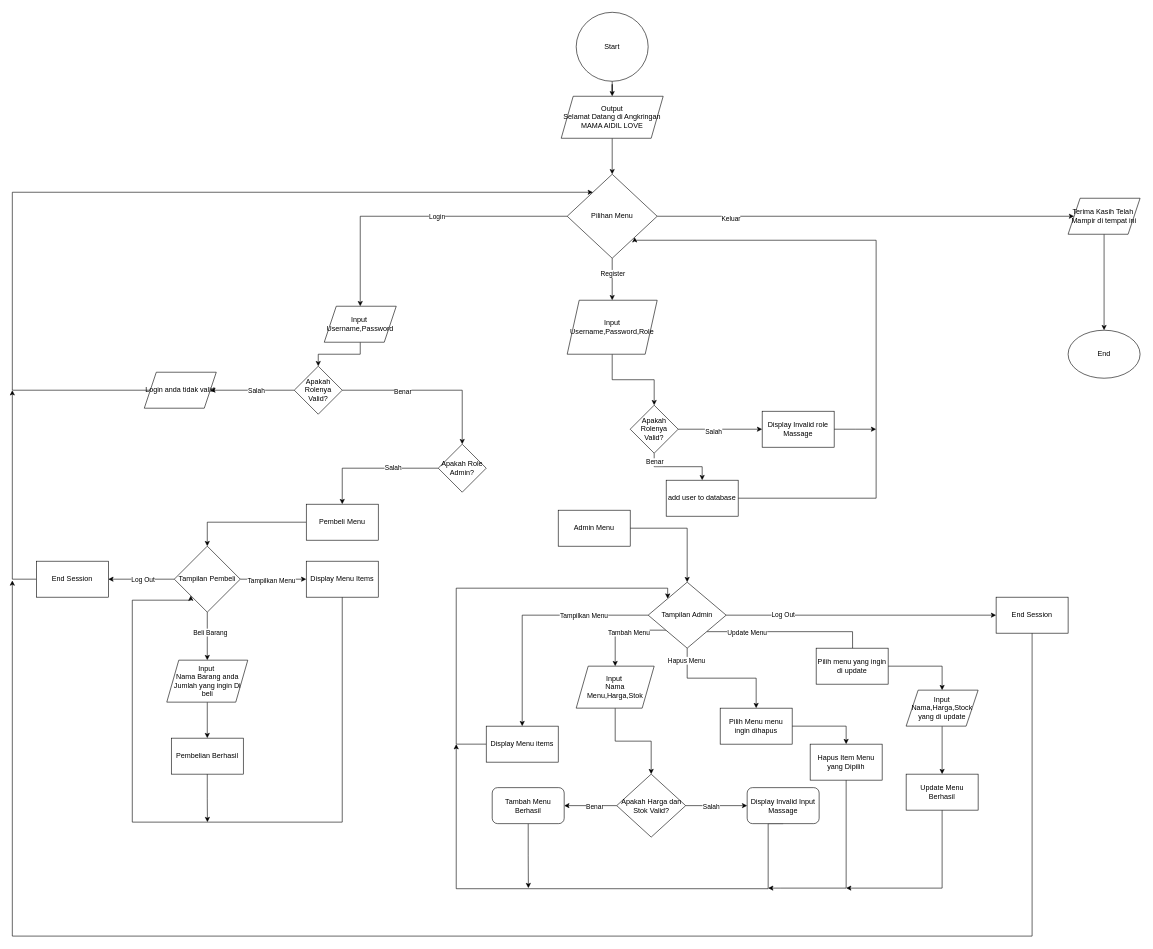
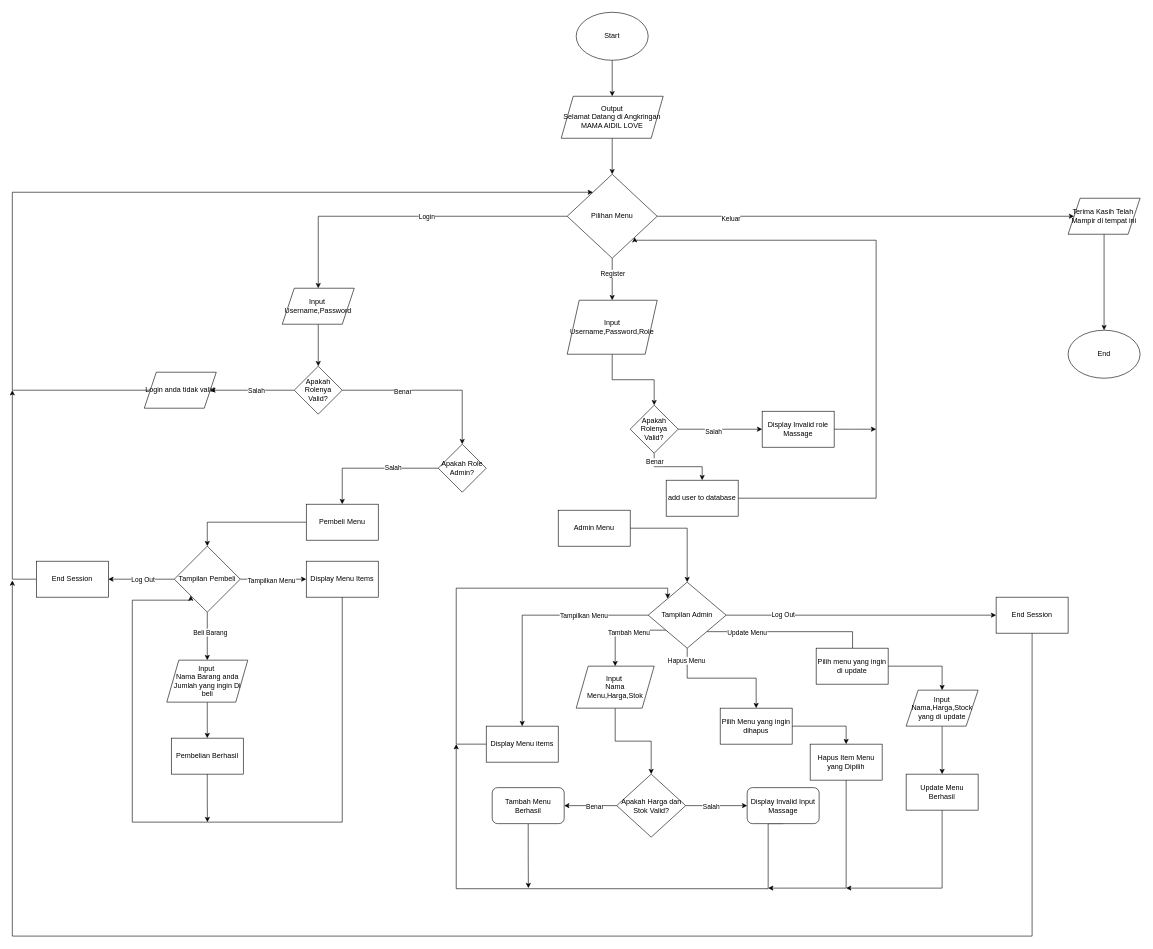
(612, 47) -> (612, 36)
(360, 324) -> (318, 306)
(756, 726) -> (756, 726)
